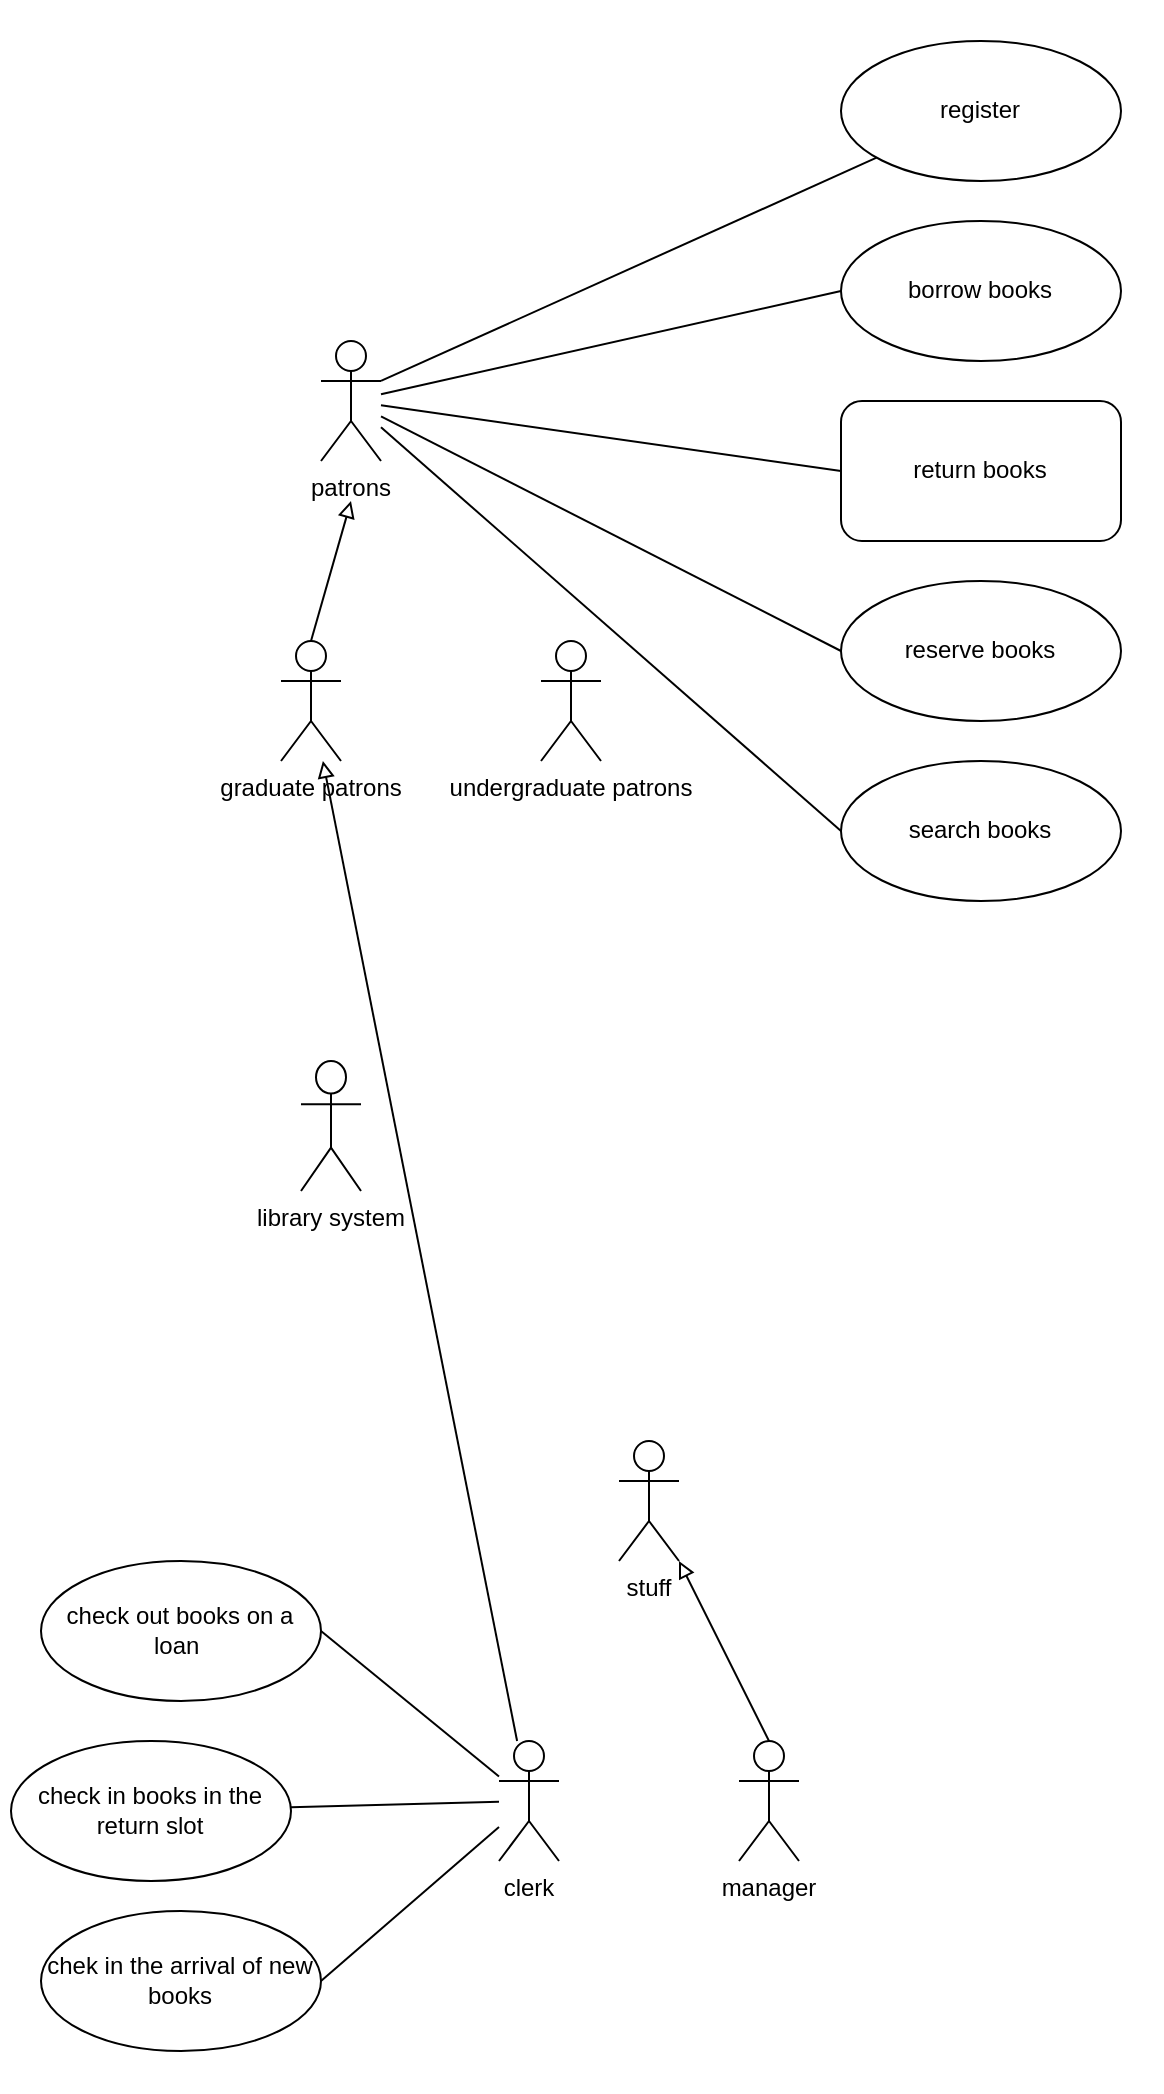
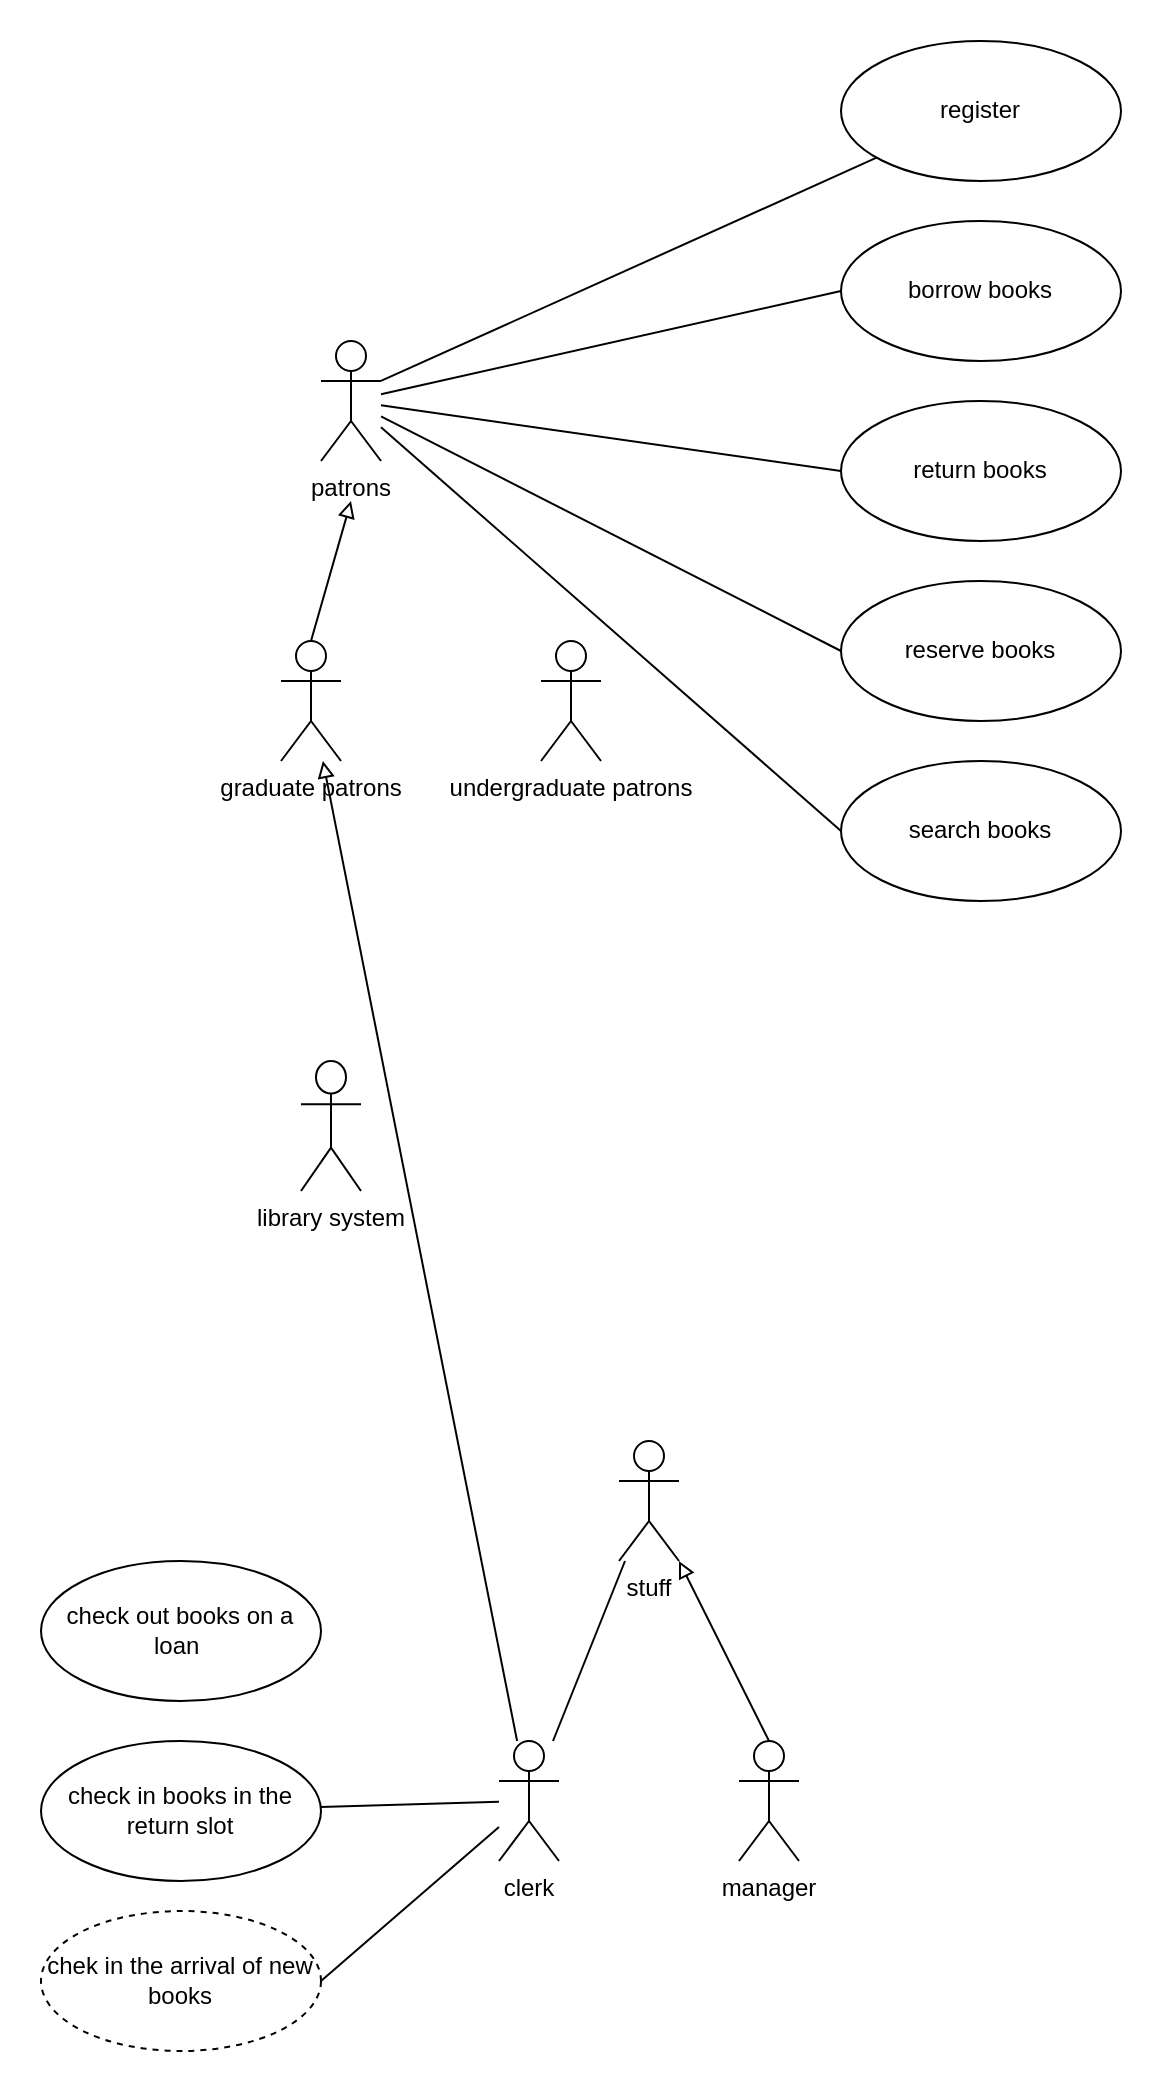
(981, 471) -> (981, 471)
(410, 1704) -> (589, 1651)
(151, 1811) -> (181, 1811)
(181, 1981) -> (181, 1981)
